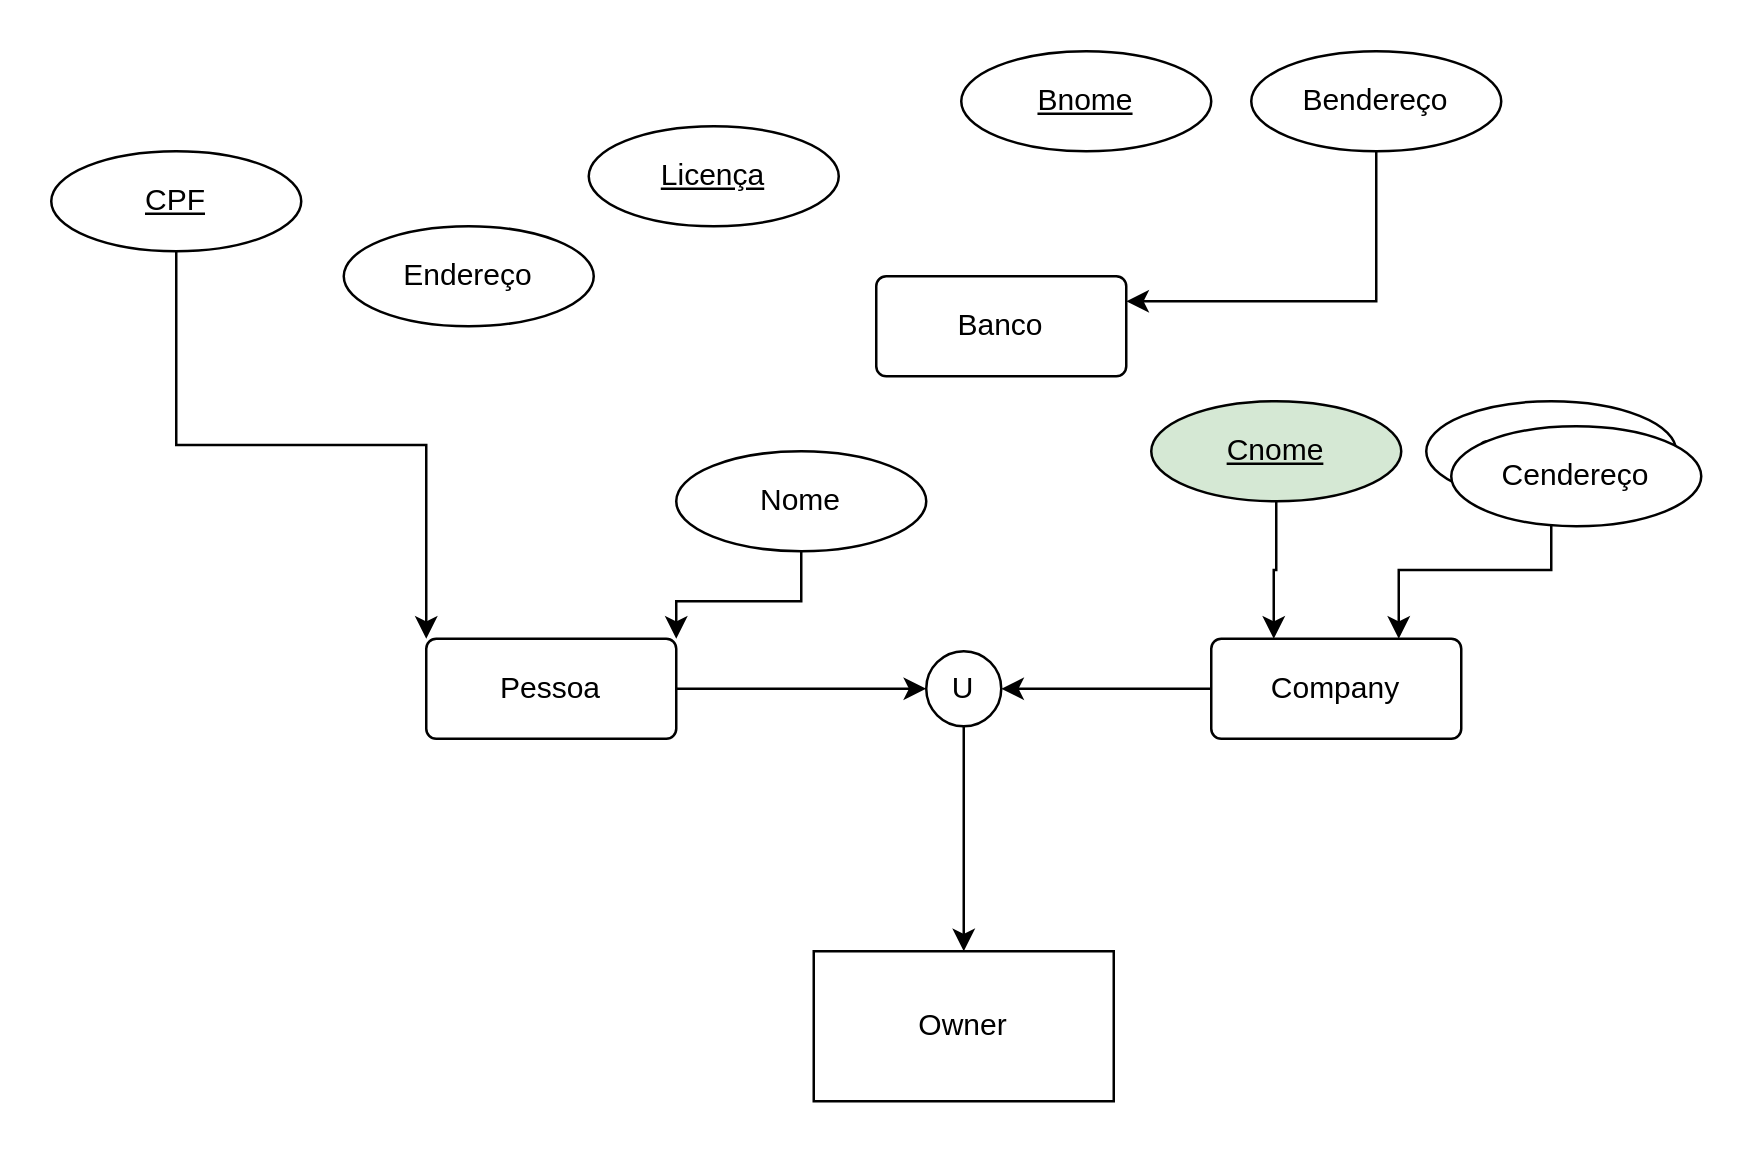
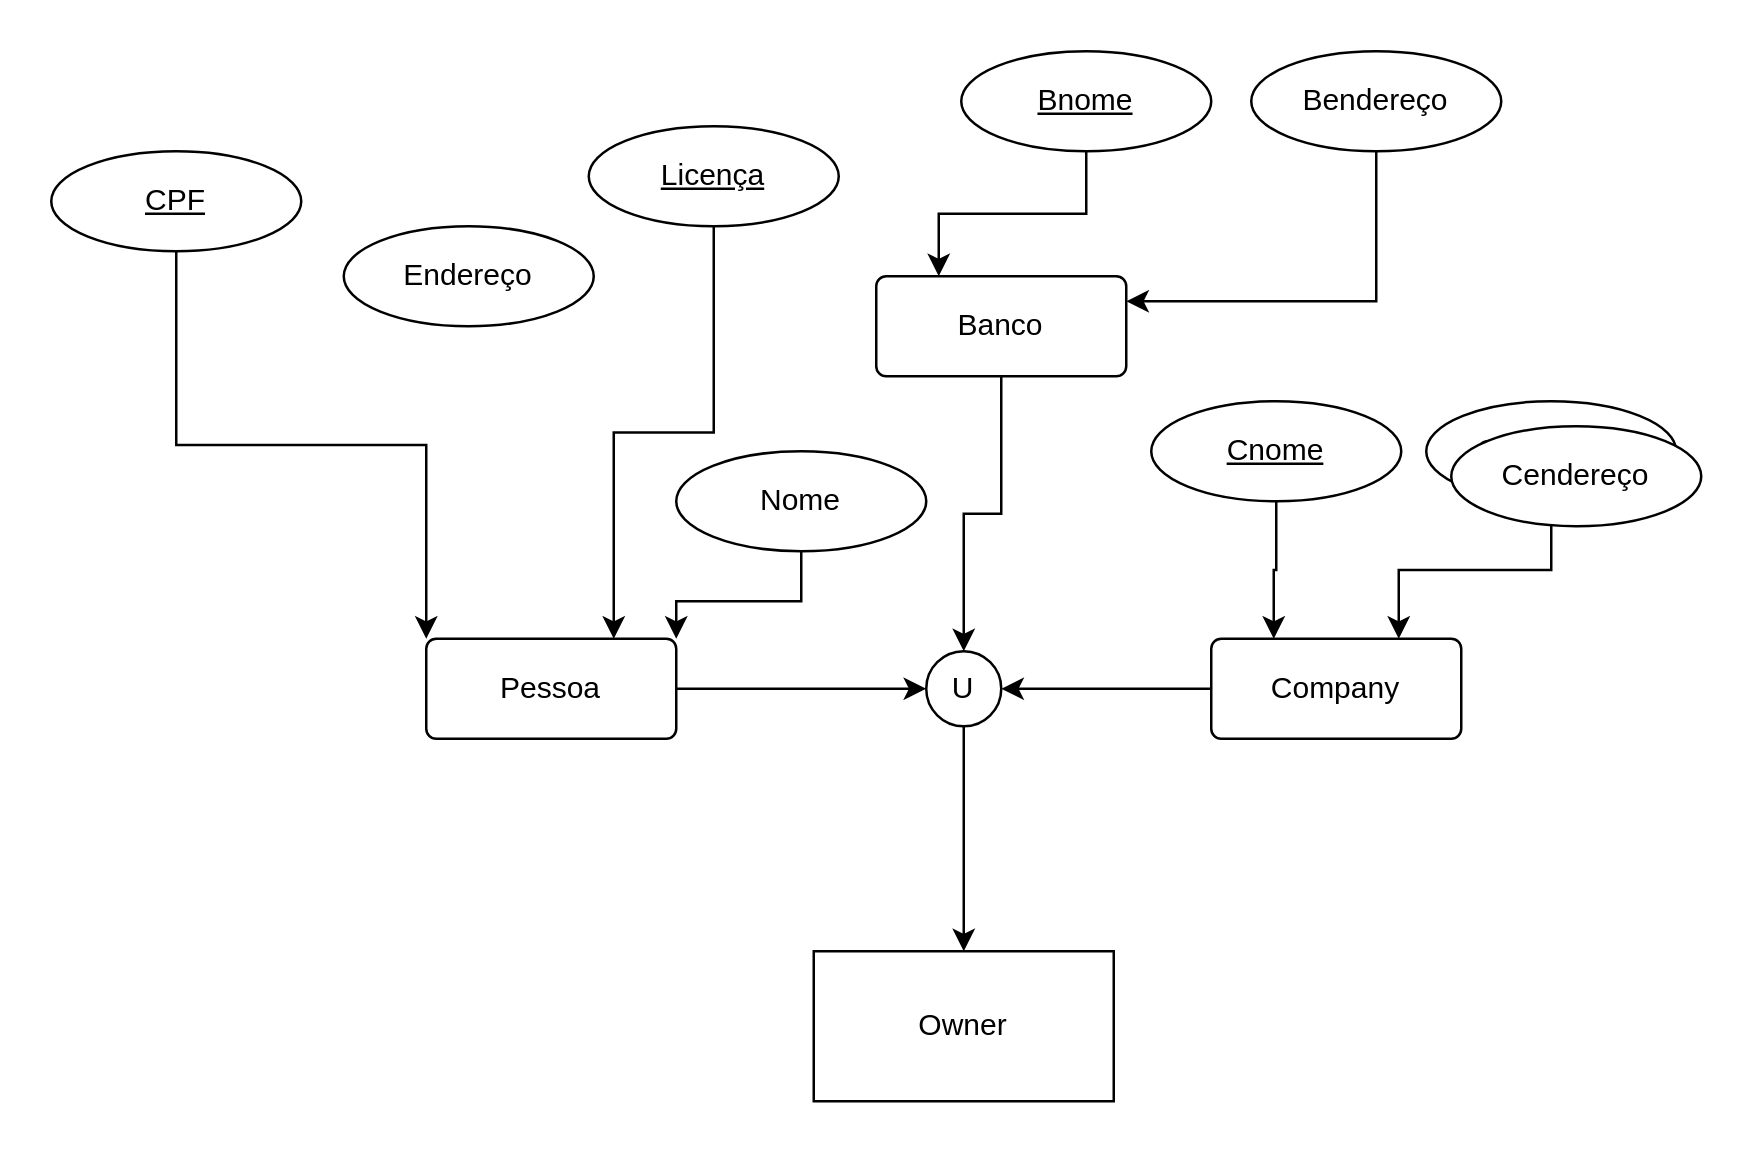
none -> (1021, 214)
none -> (672, 433)
(1276, 451) -> (1276, 451)
none -> (991, 514)
